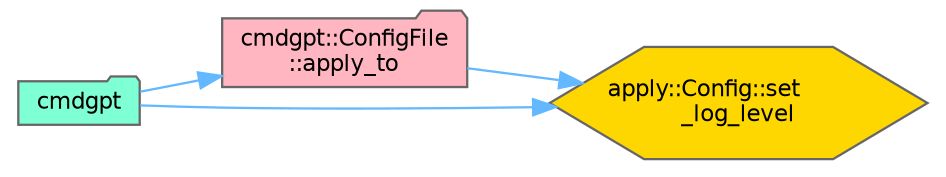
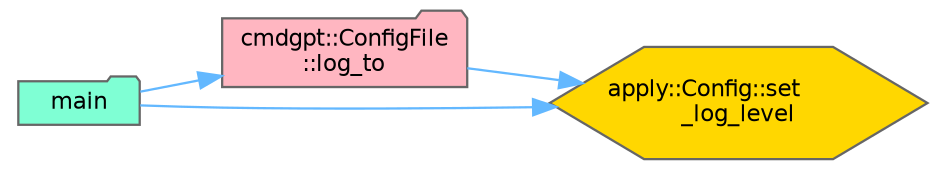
(345, 53) -> (345, 53)
(79, 103) -> (79, 103)
